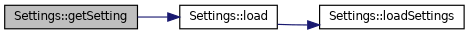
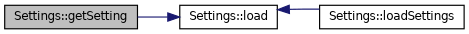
(293, 25) -> (305, 9)
